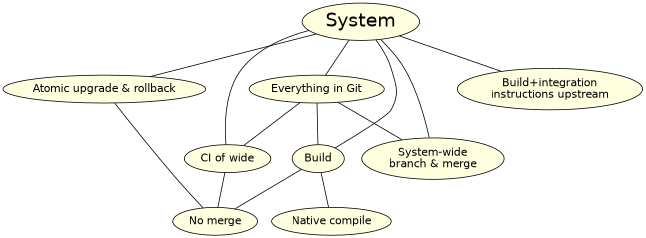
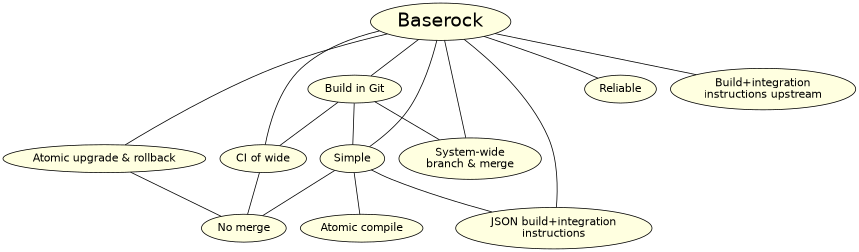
(361, 22) -> (441, 22)
(317, 89) -> (355, 89)
none -> (620, 89)
(318, 159) -> (352, 159)
(331, 221) -> (362, 228)
none -> (554, 228)
